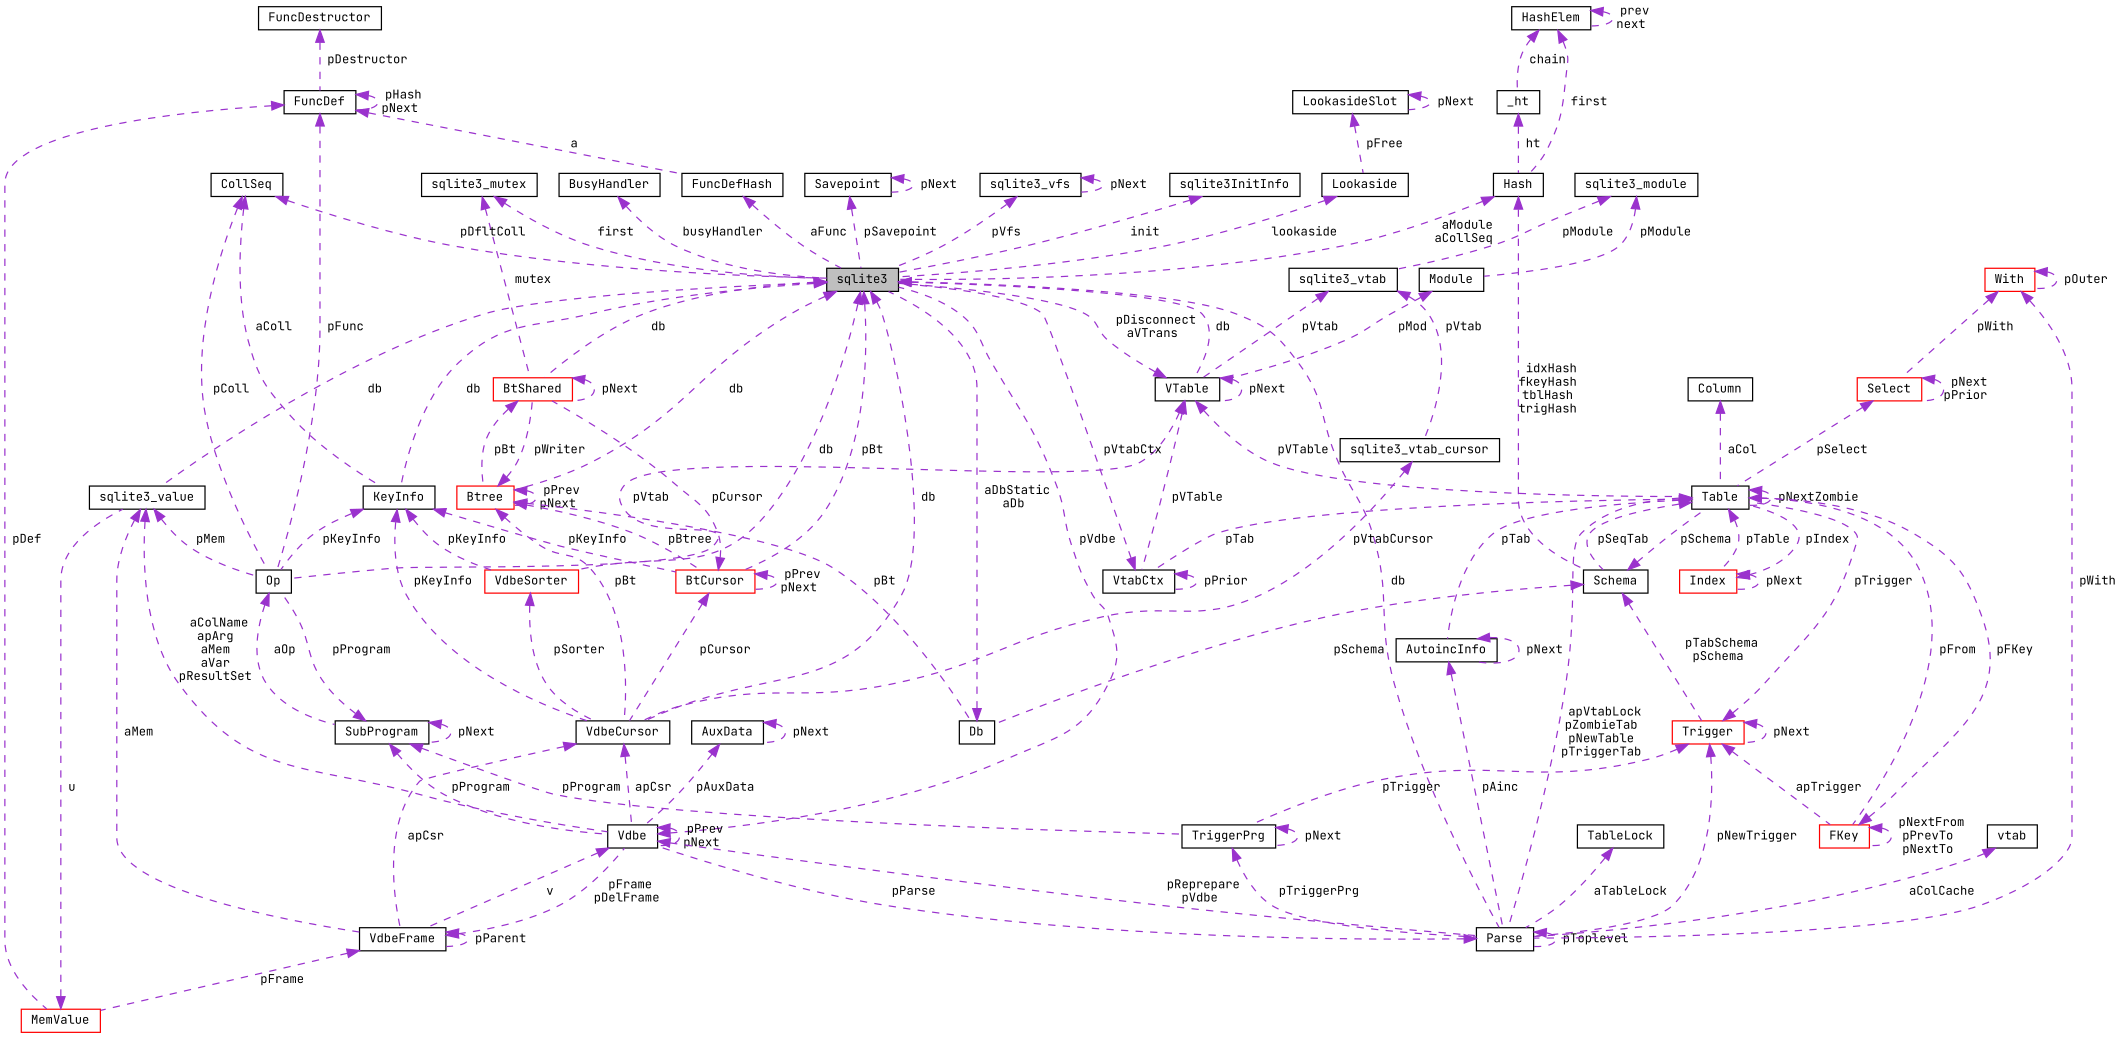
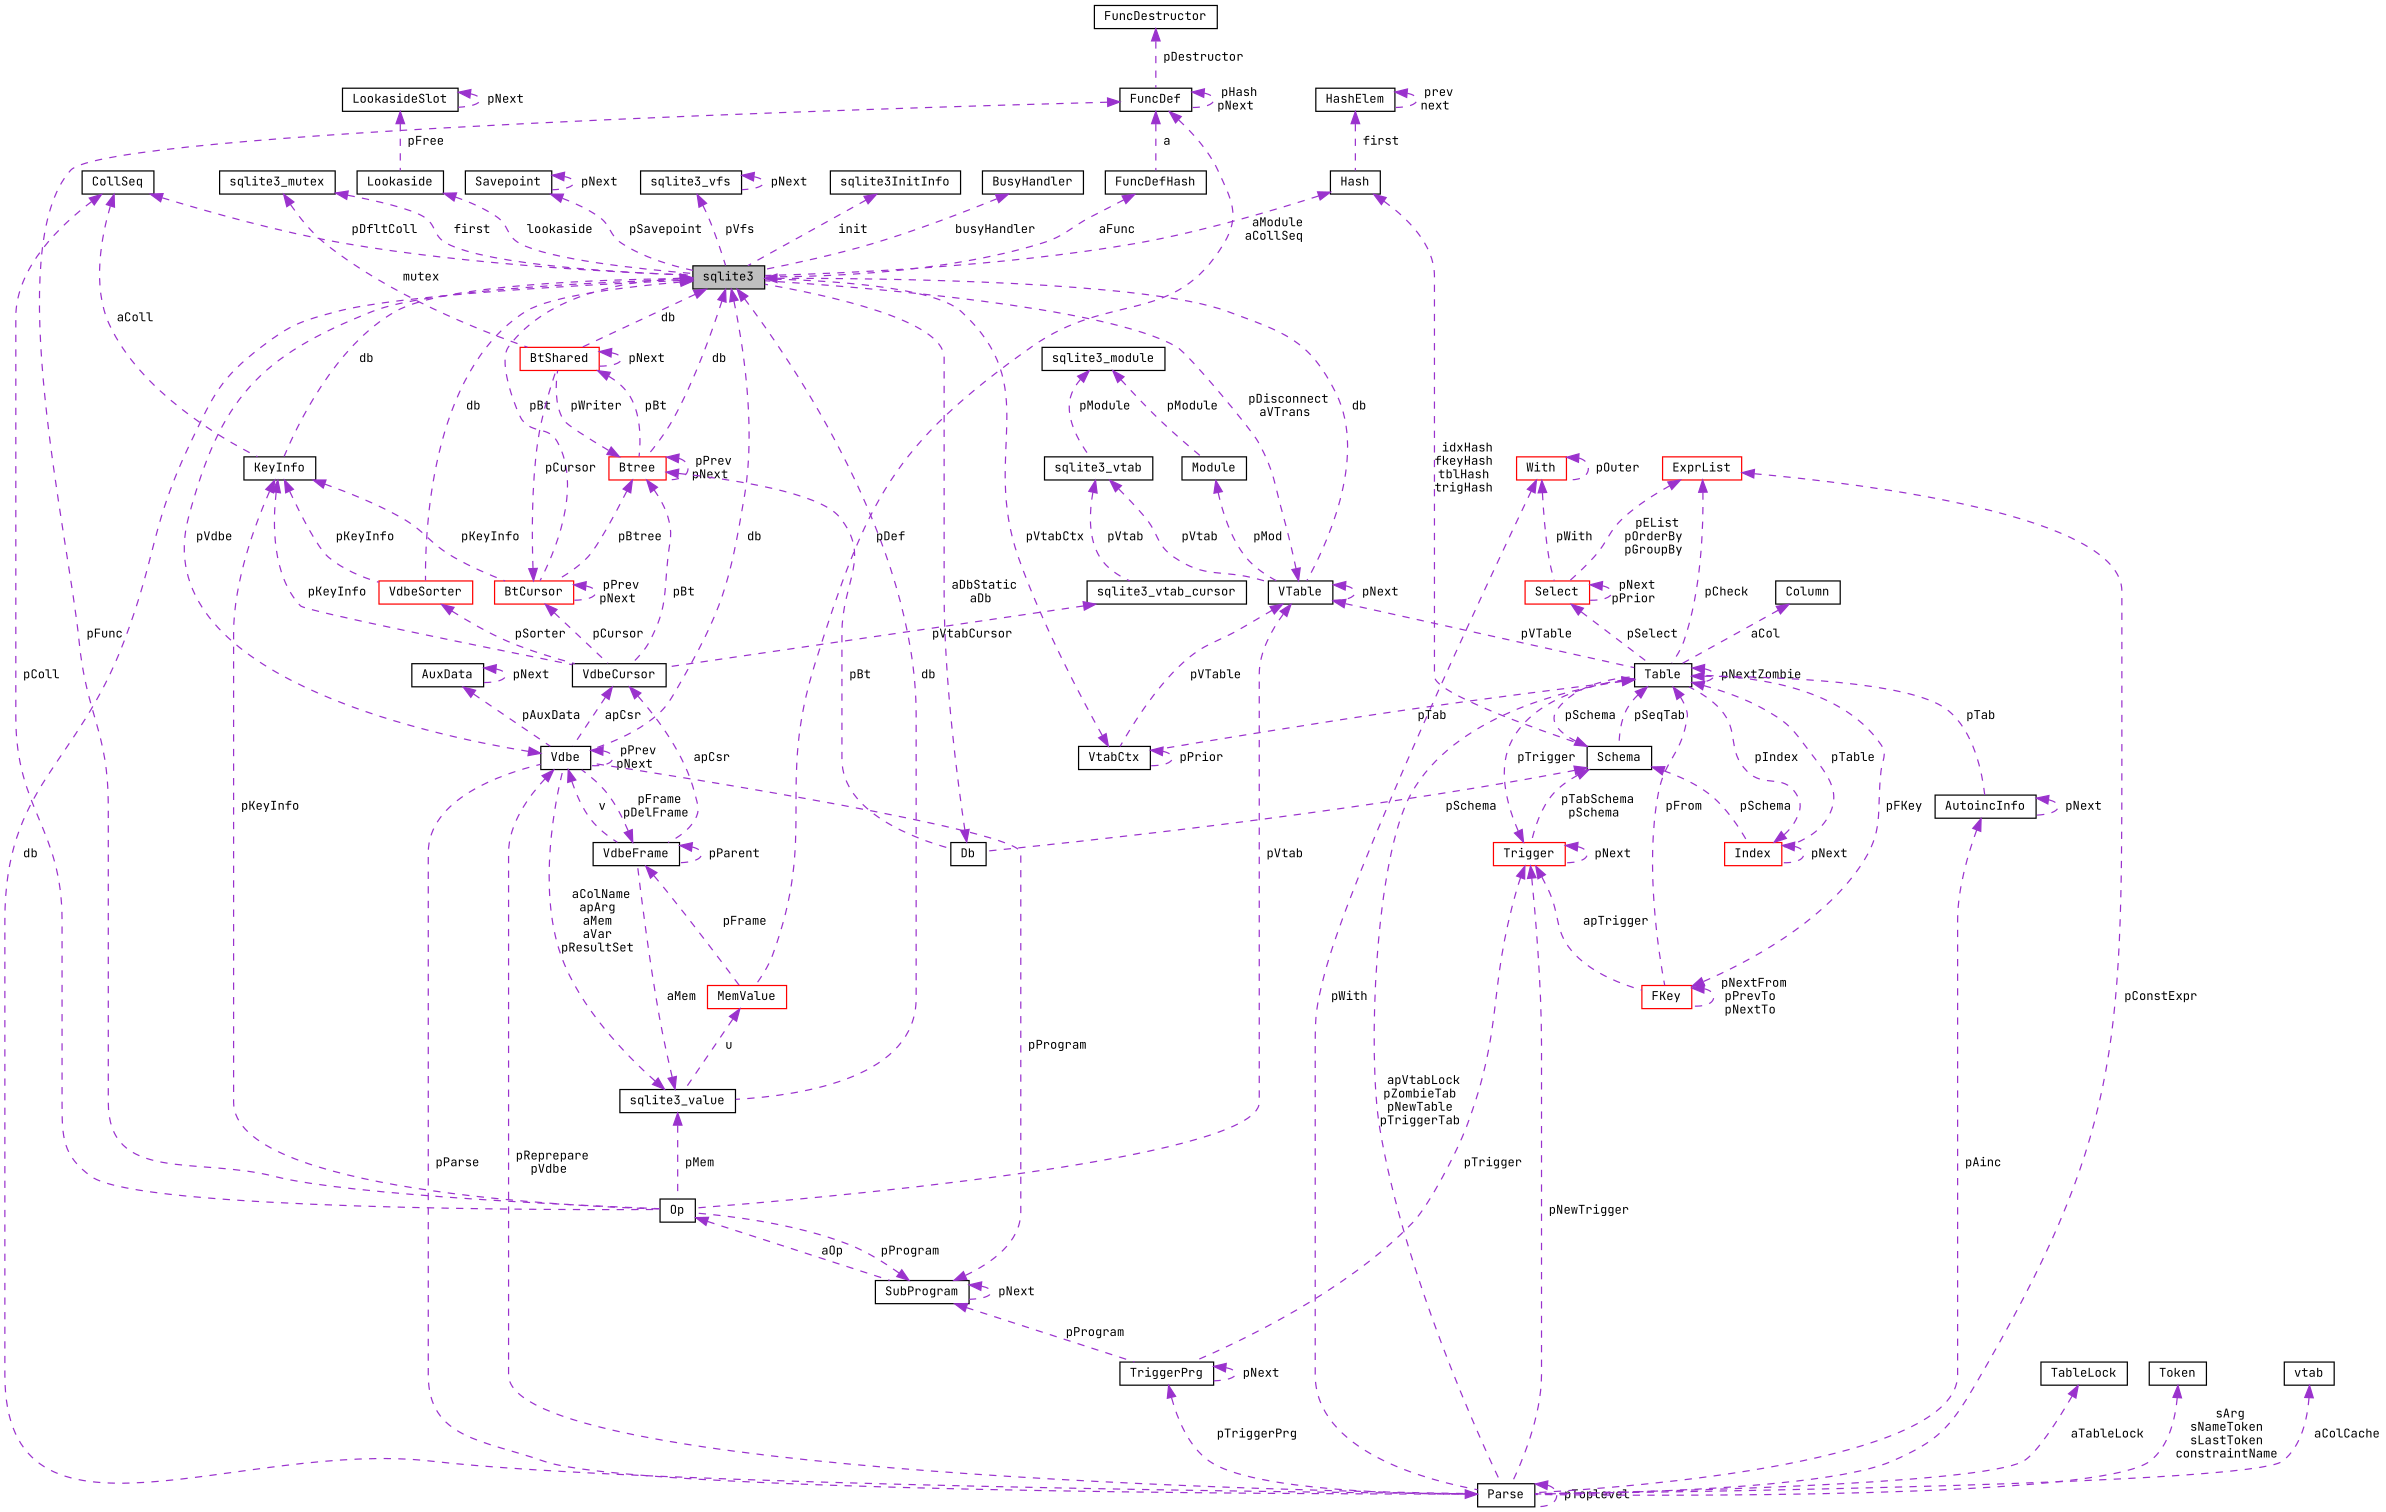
(1518, 102) -> none
none -> (1702, 468)
(902, 593) -> (734, 554)
none -> (1713, 797)
none -> (2178, 1374)
